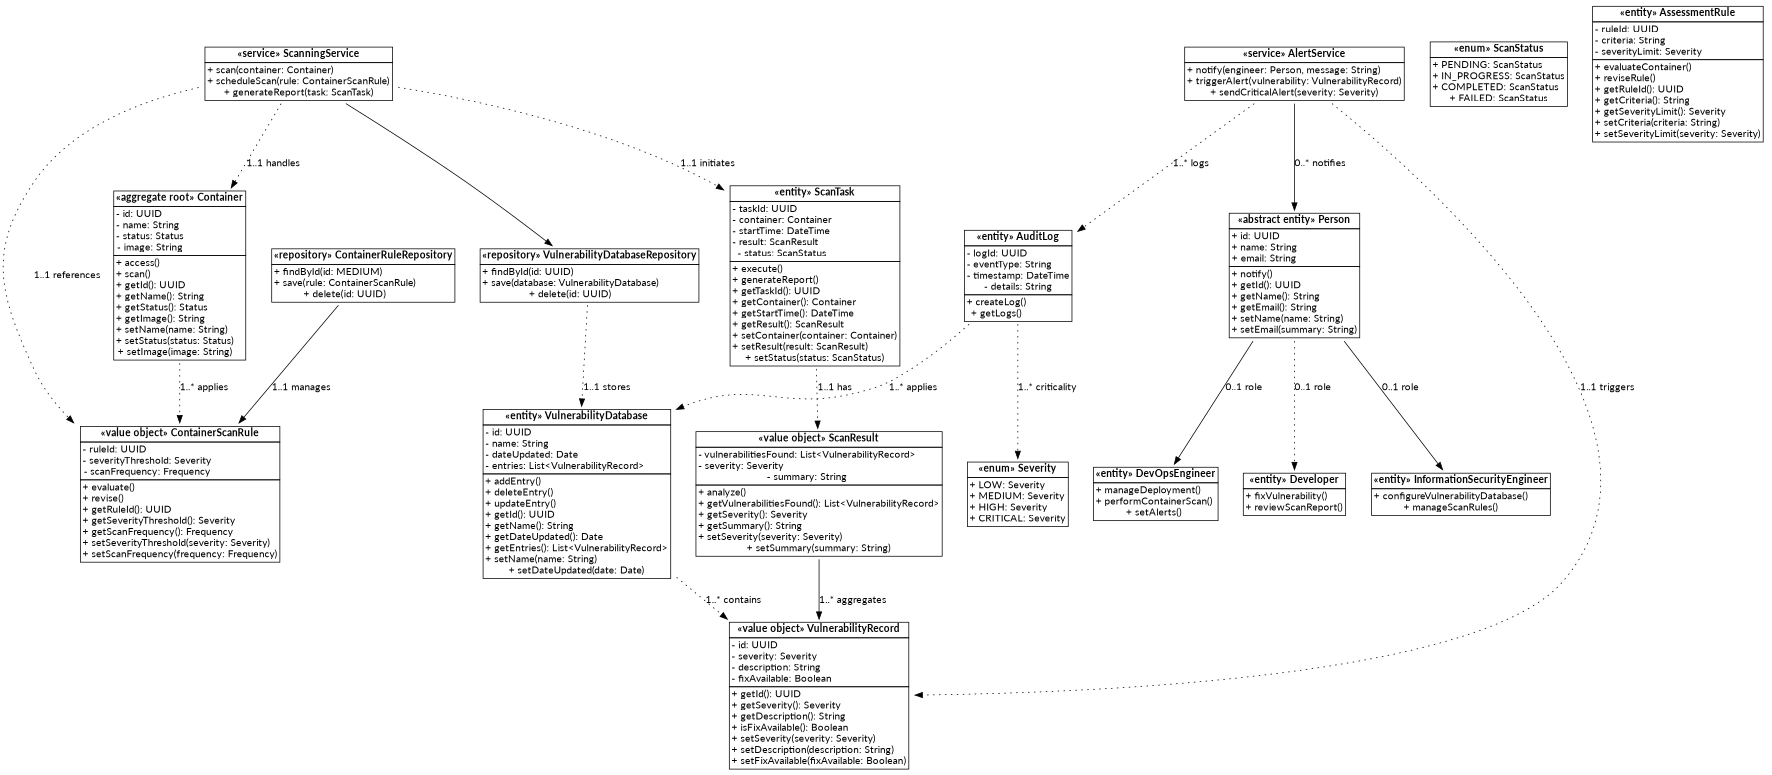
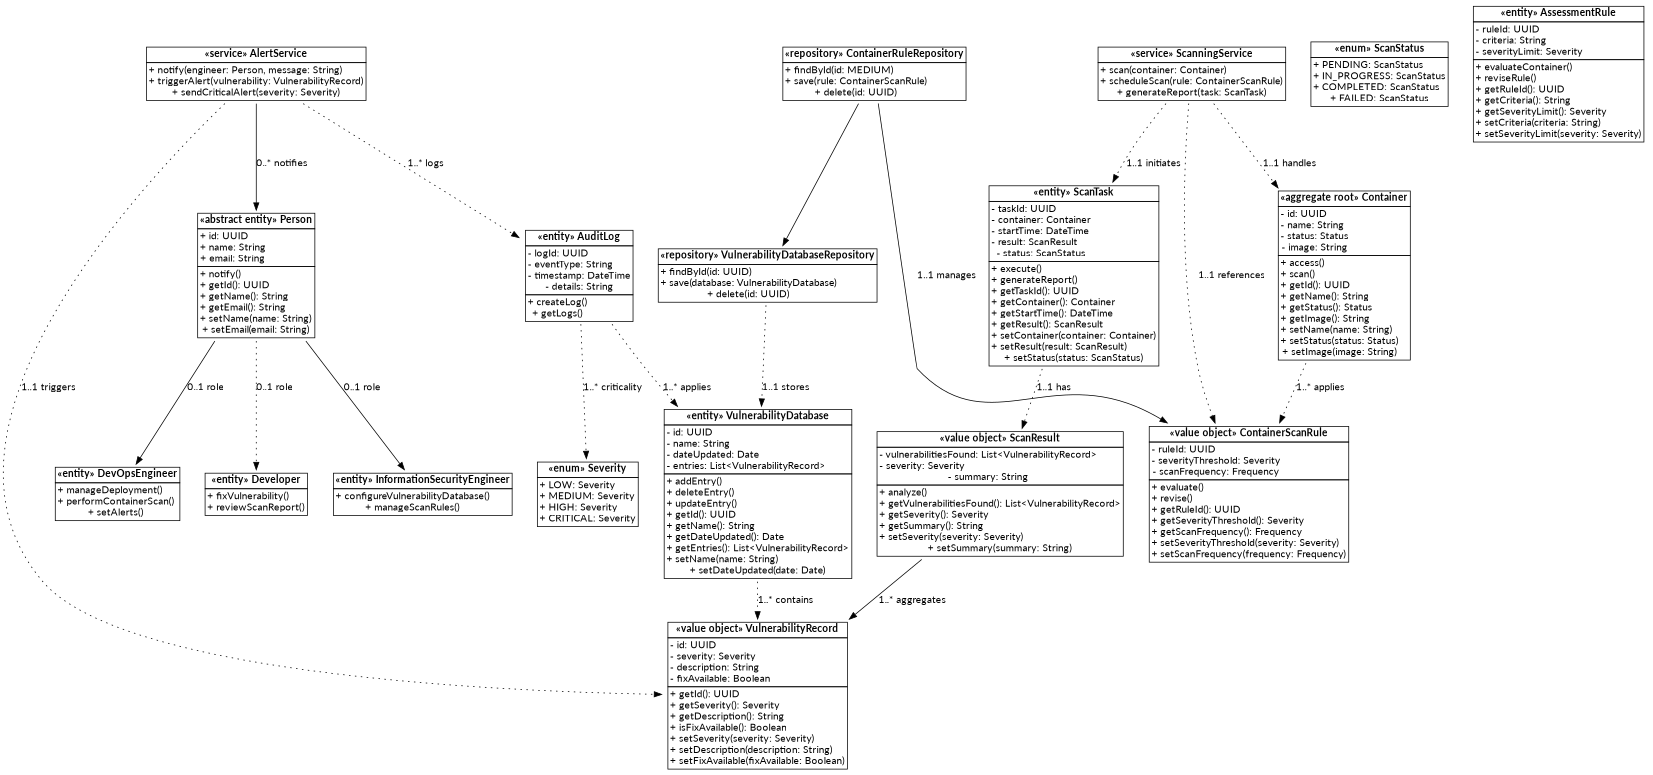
(448, 170) -> (822, 171)
(1294, 330) -> (256, 330)
